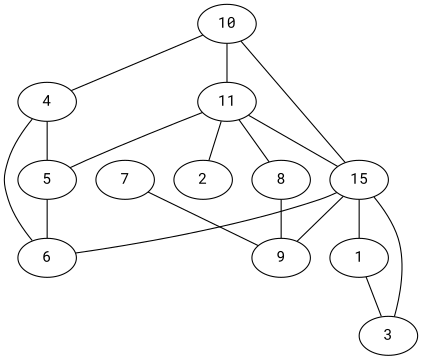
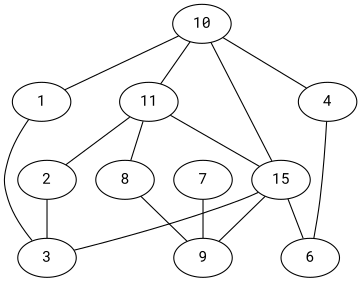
(47, 180) -> none
none -> (47, 219)
(359, 219) -> (122, 63)
